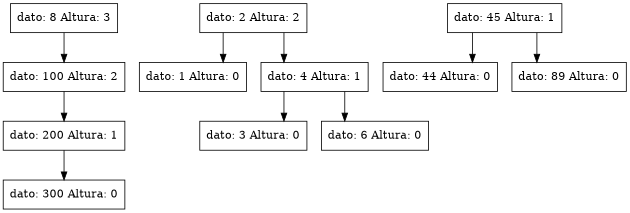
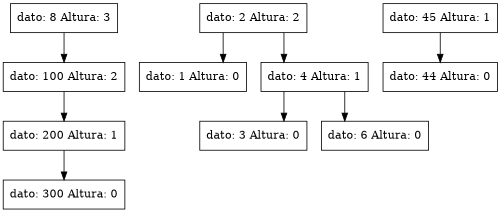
(569, 77) -> none
